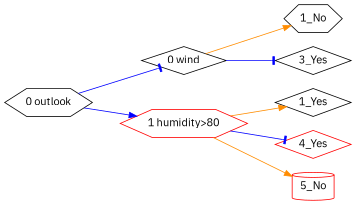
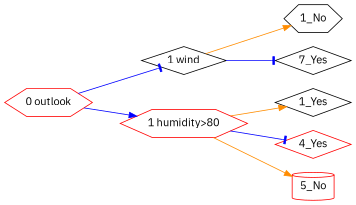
(184, 61) -> (184, 61)
(313, 61) -> (313, 61)
(49, 102) -> (49, 102)
